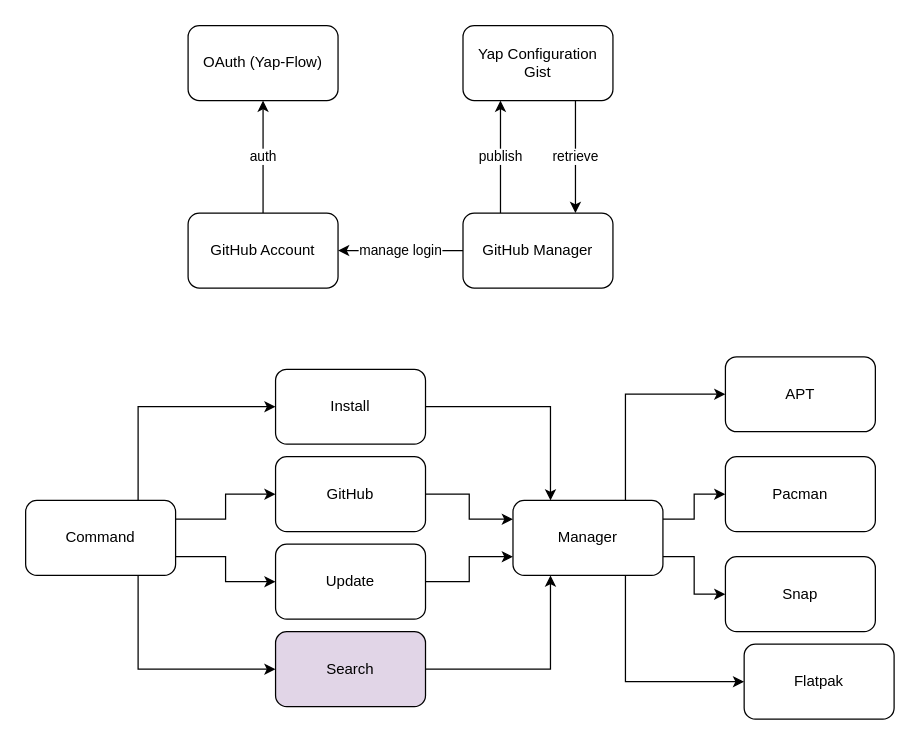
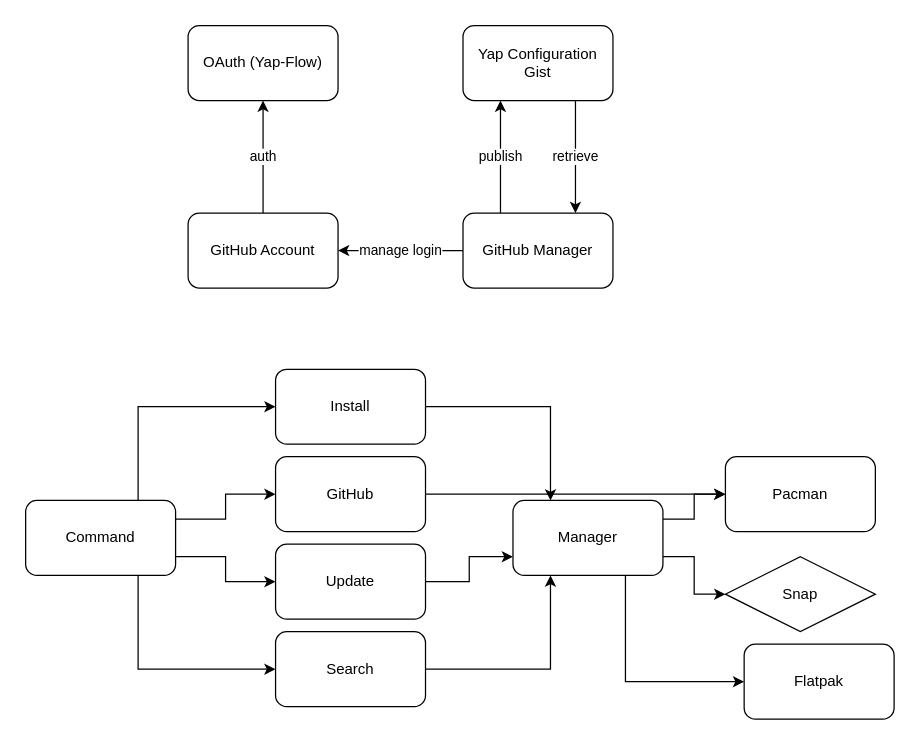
(801, 394) -> none
(626, 401) -> none
(473, 519) -> (579, 494)
(801, 594) -> (801, 594)
(351, 669) -> (351, 669)
